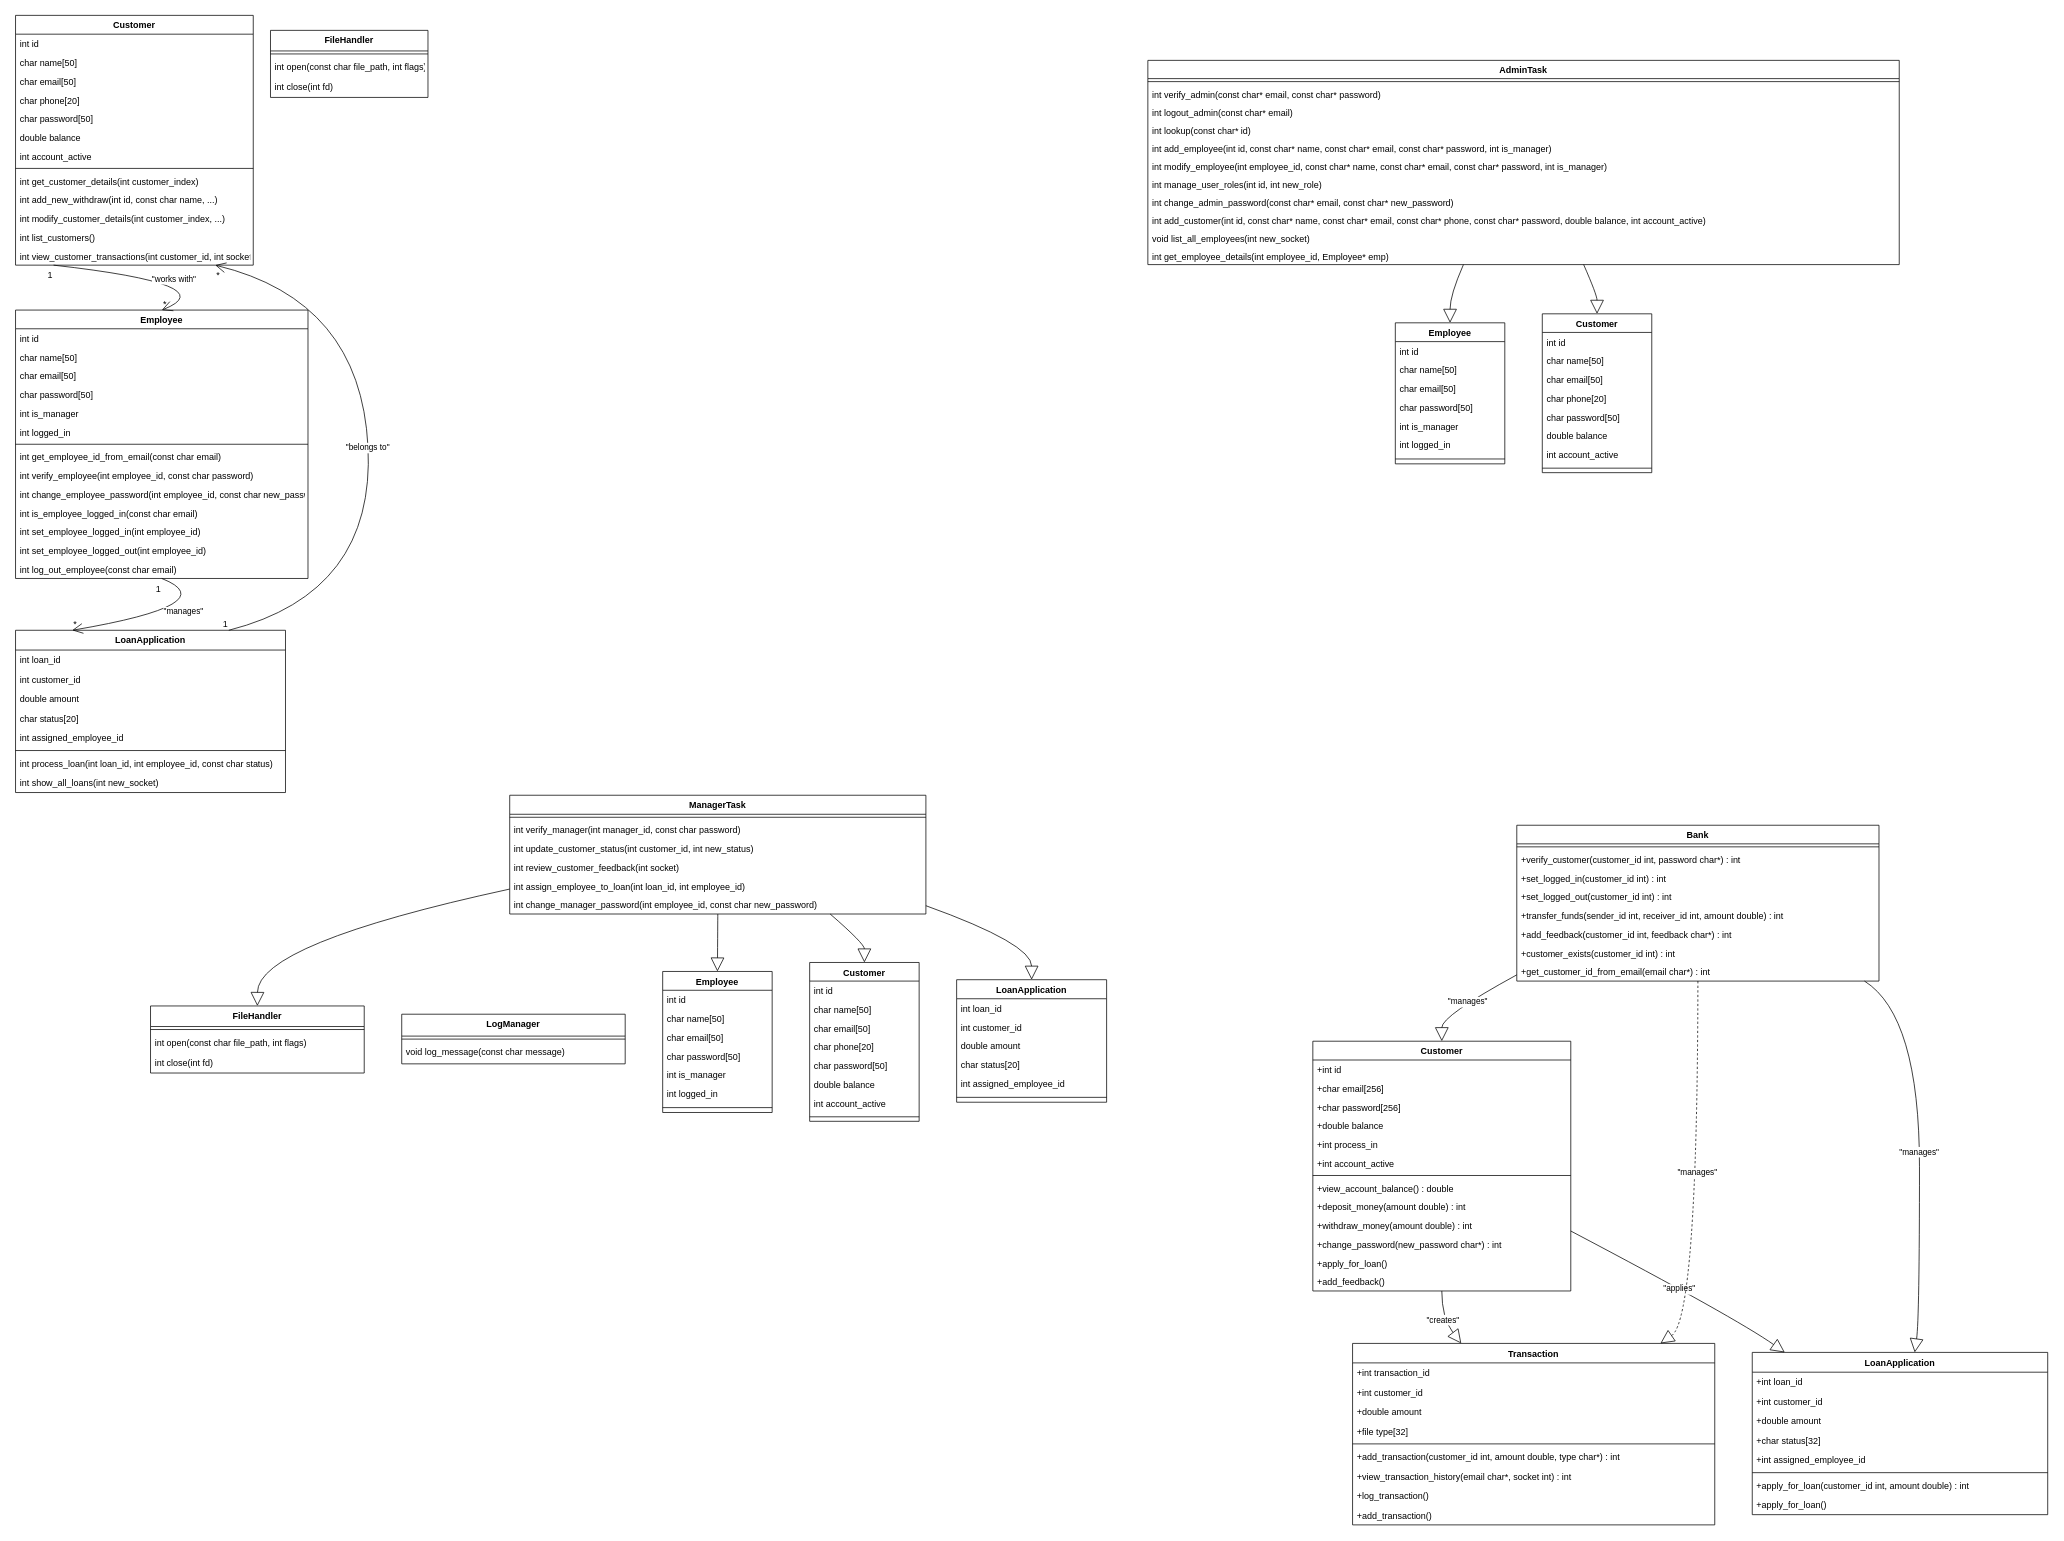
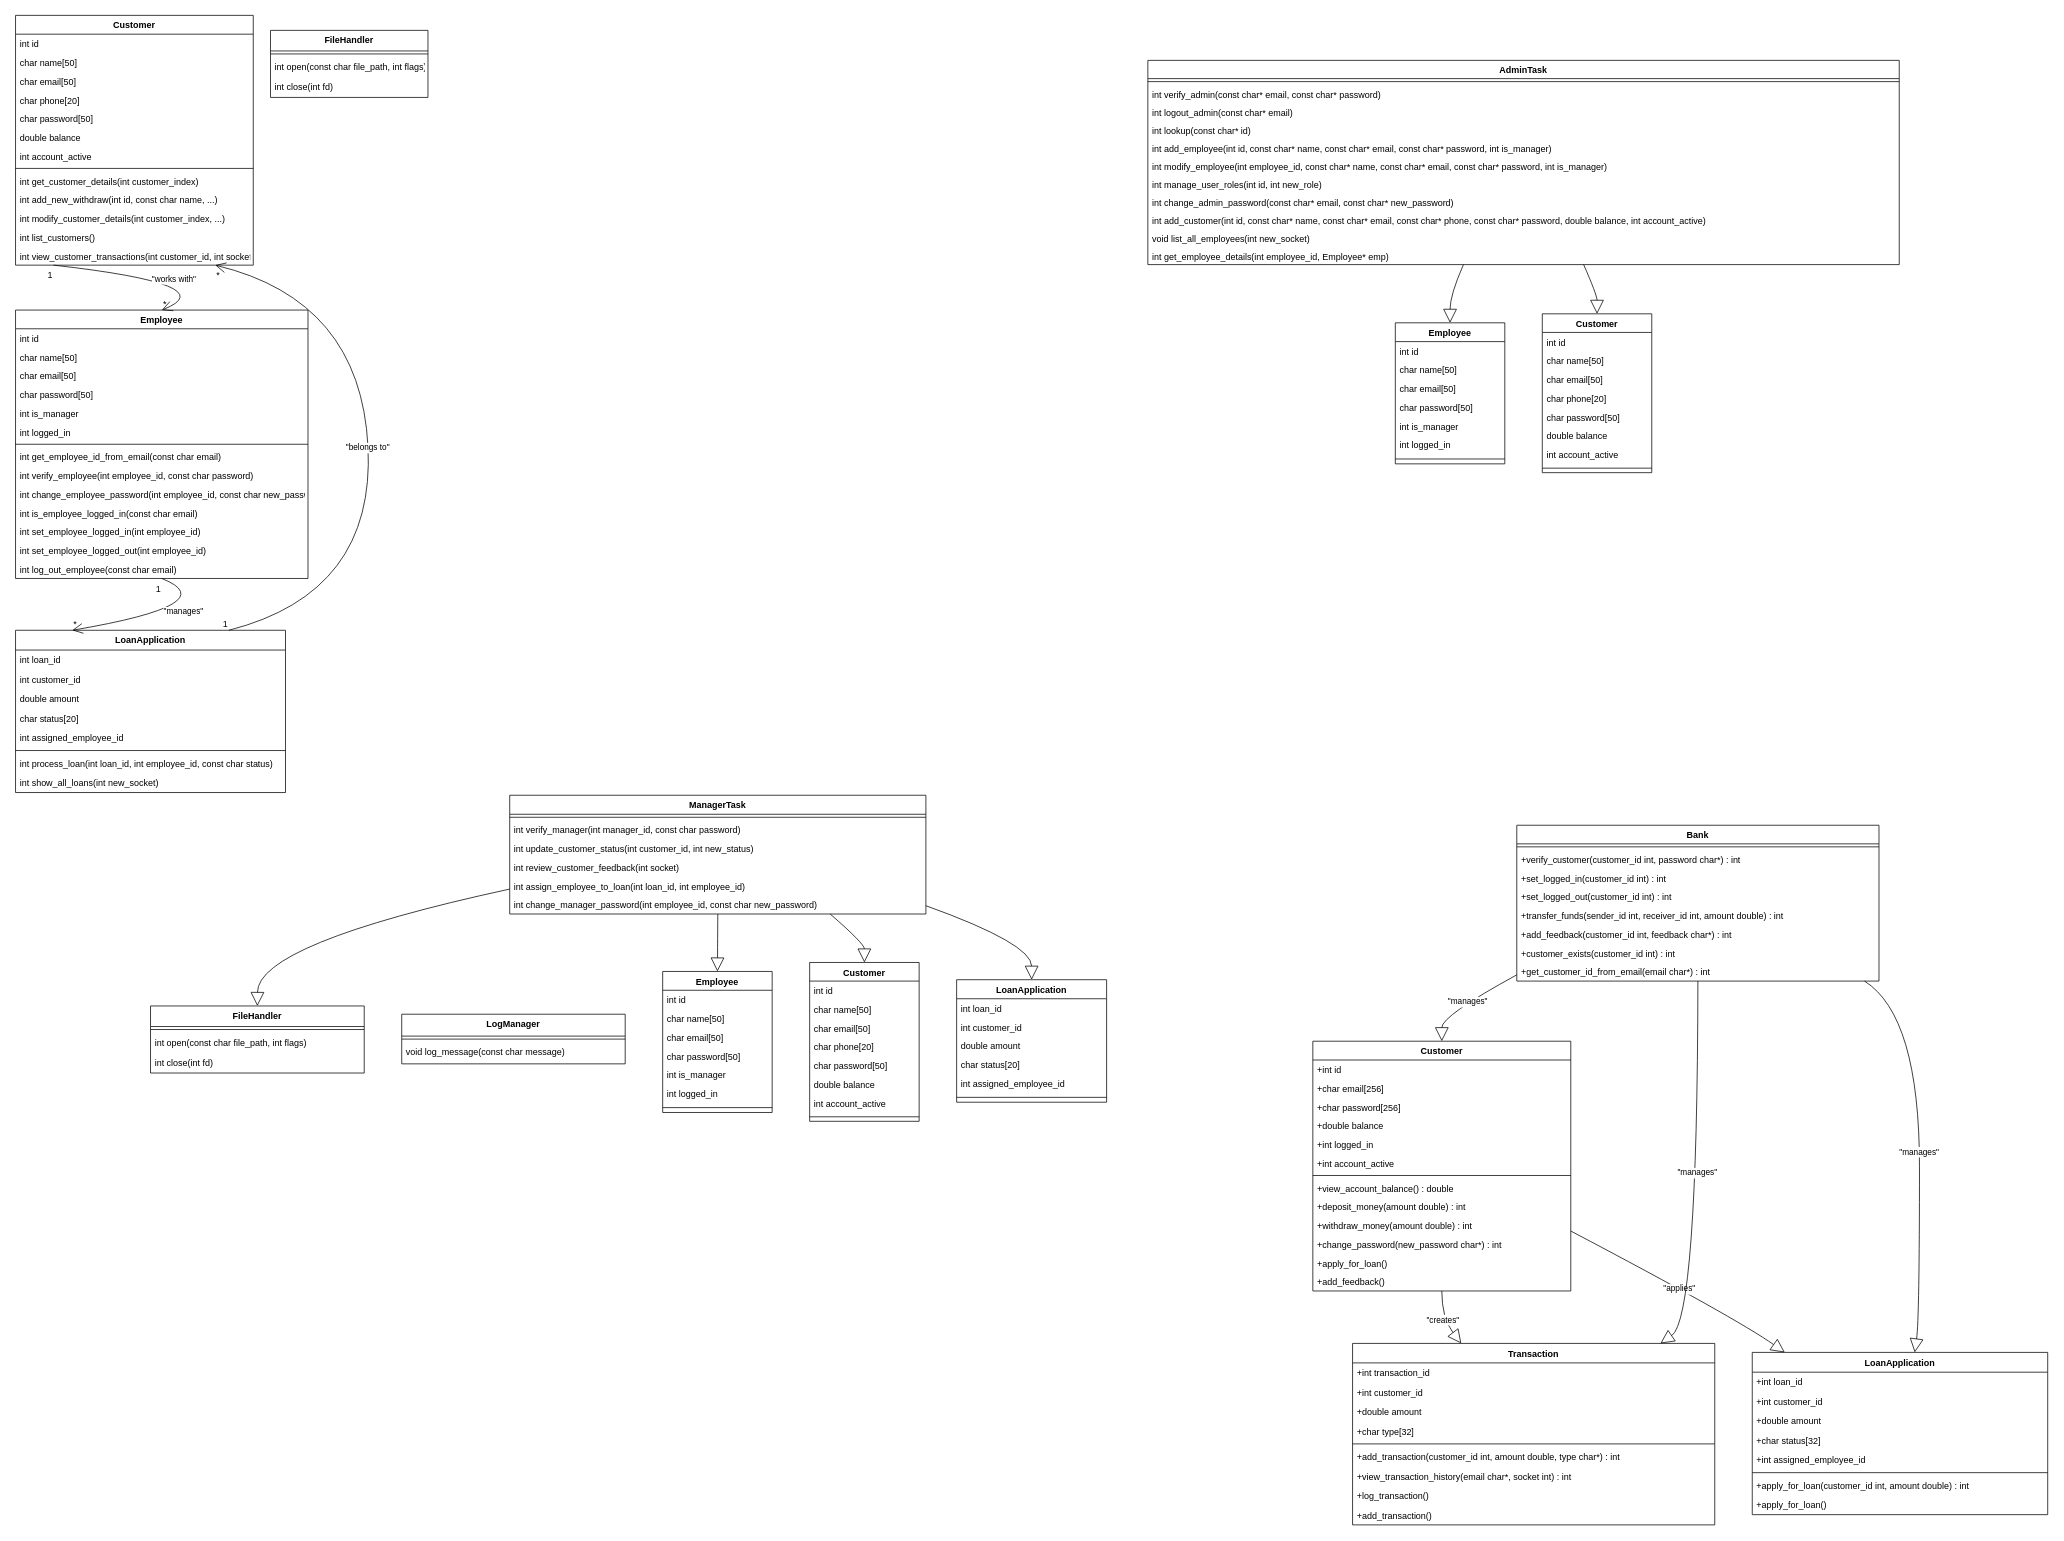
(1697, 1074) -> (1697, 1074)
(1351, 1145) -> (1348, 1145)
(1389, 1432) -> (1391, 1432)
